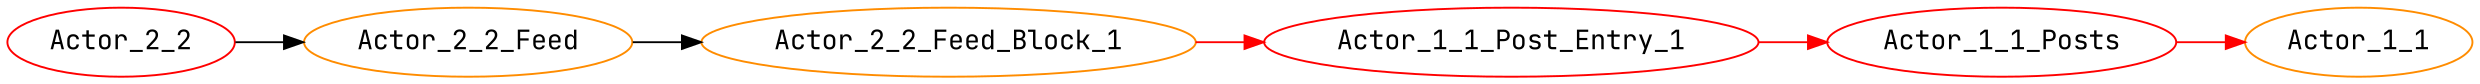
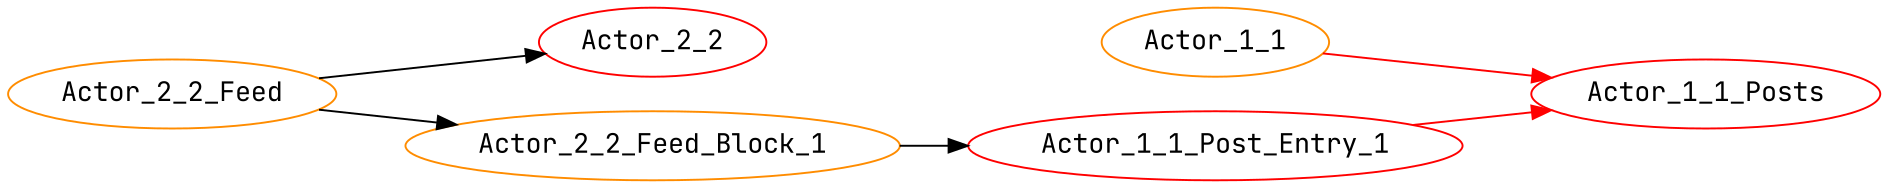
(260, 42) -> (422, 67)
(1220, 42) -> (924, 146)
(2201, 42) -> (1427, 65)
